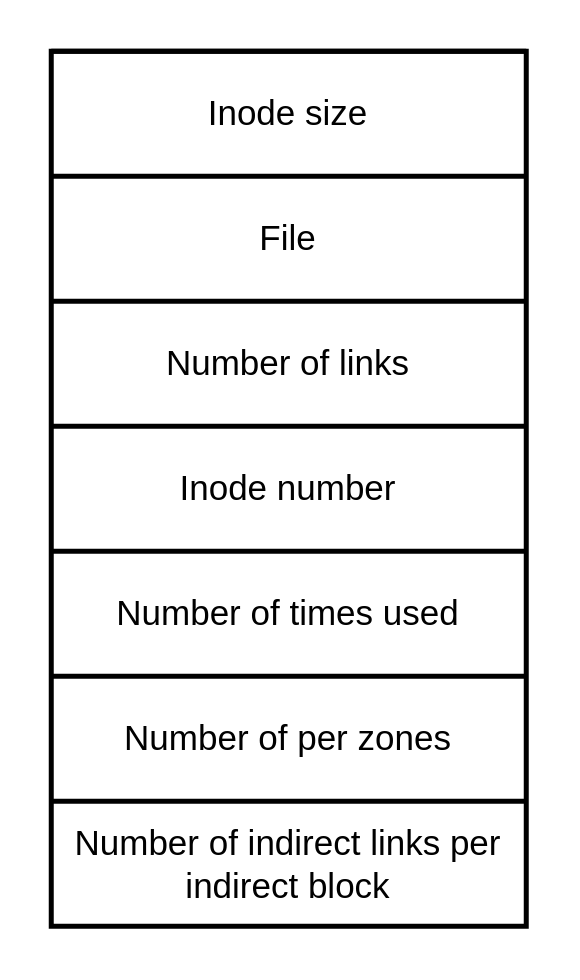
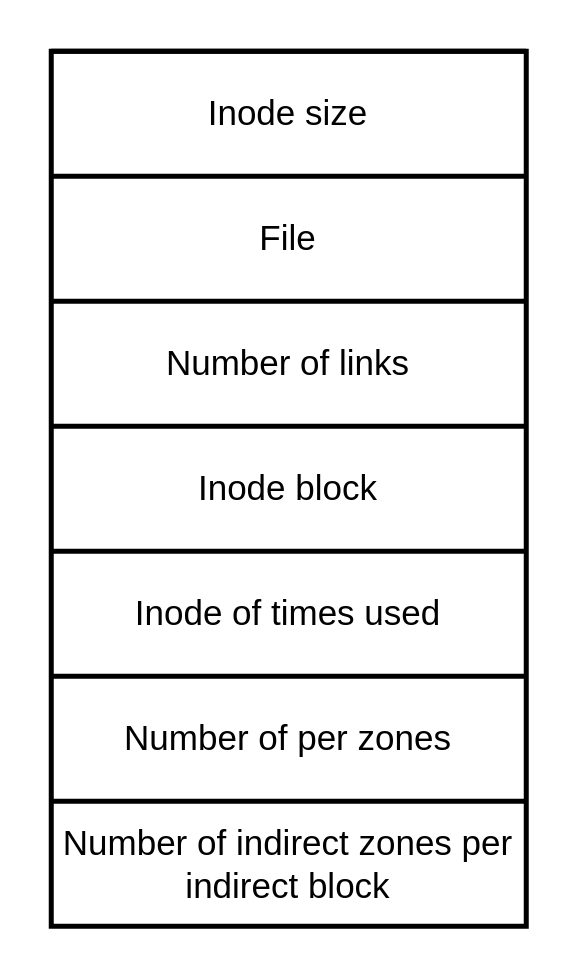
(289, 489) -> (289, 489)
(289, 614) -> (289, 614)
(289, 864) -> (289, 864)
